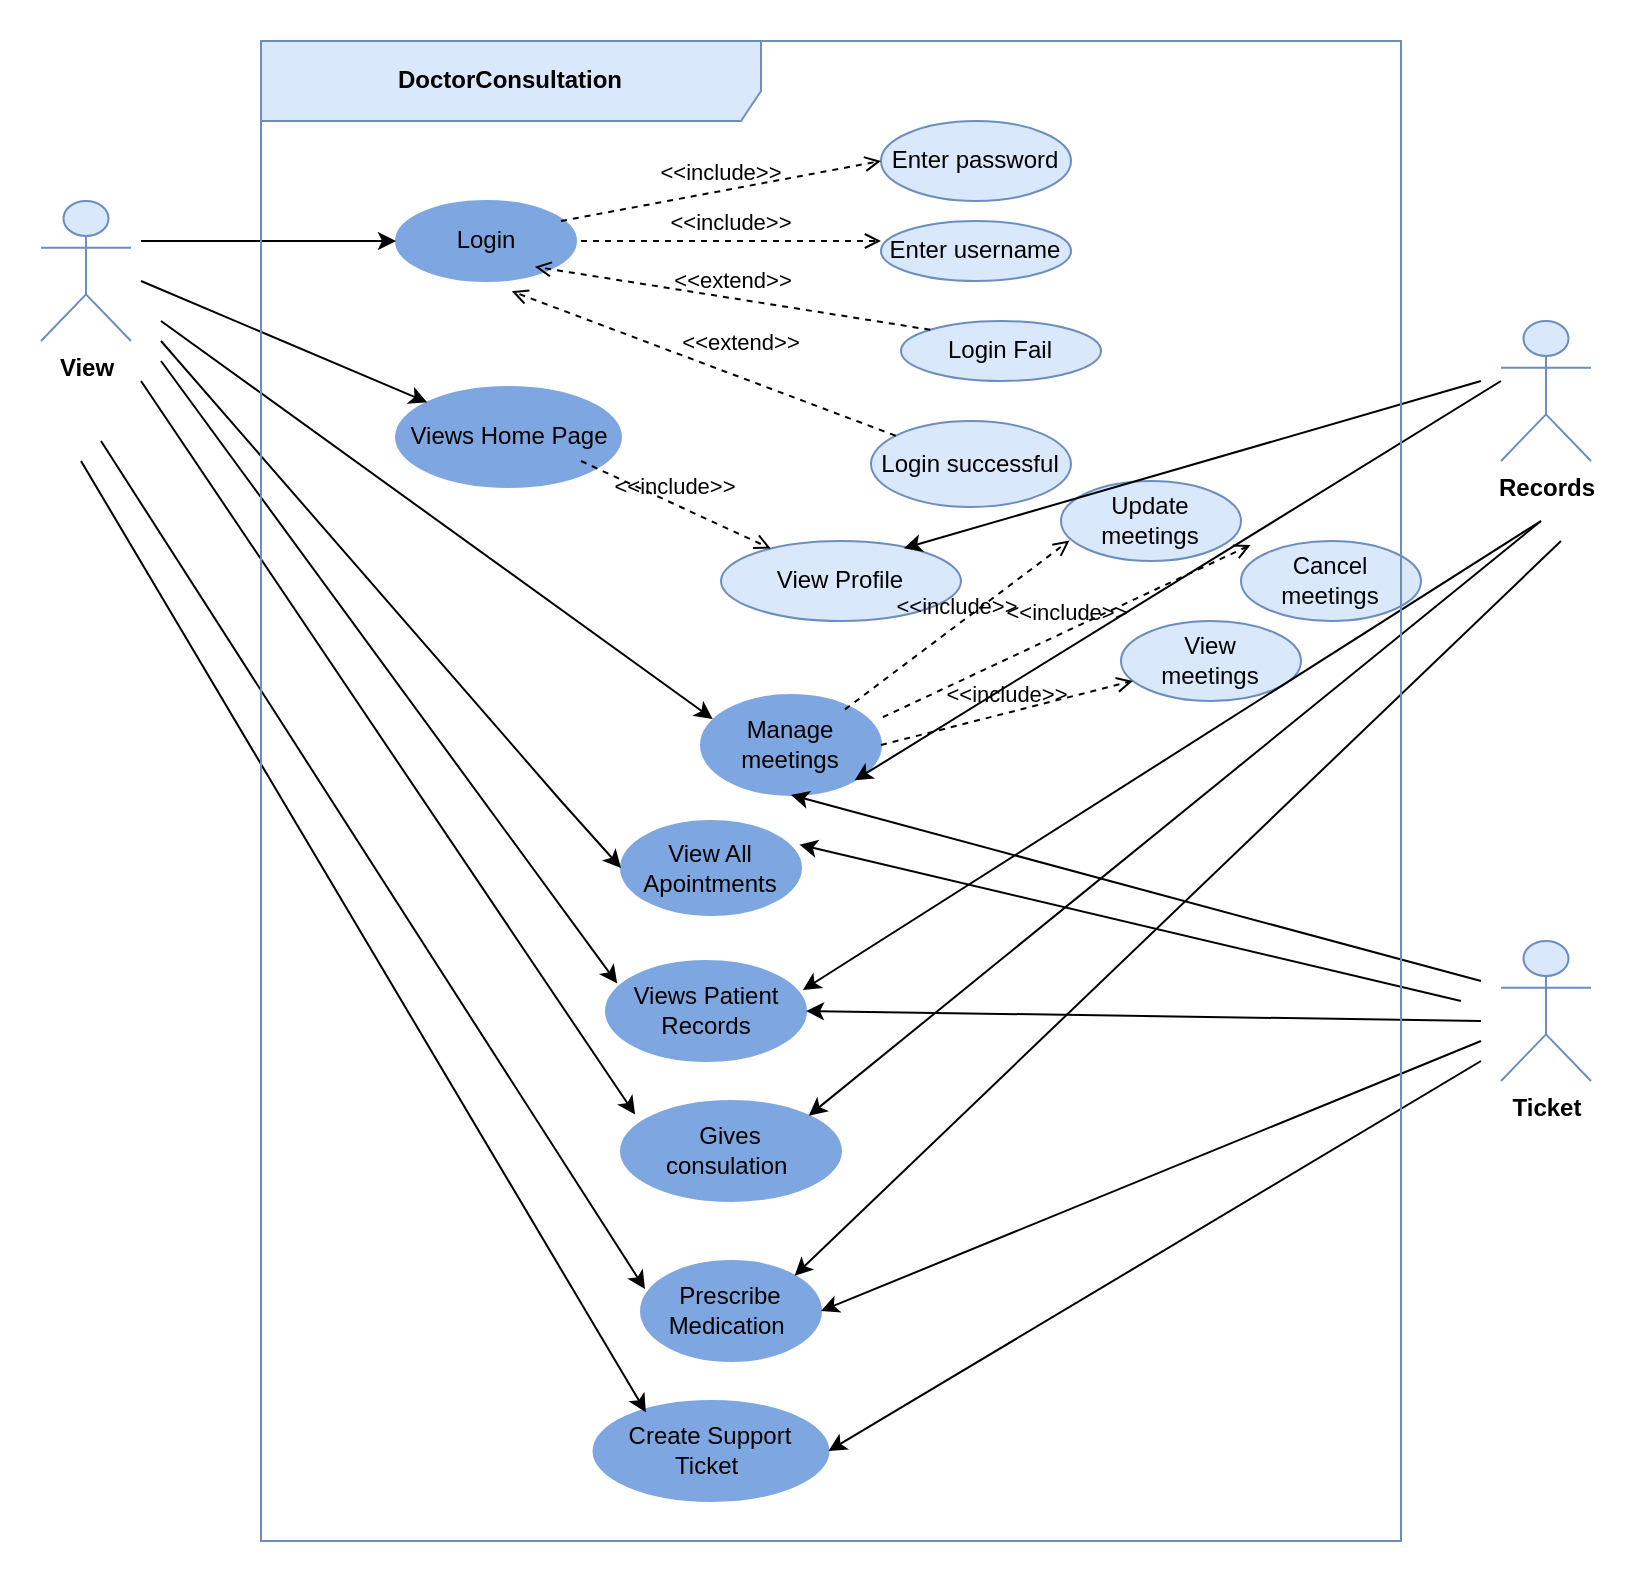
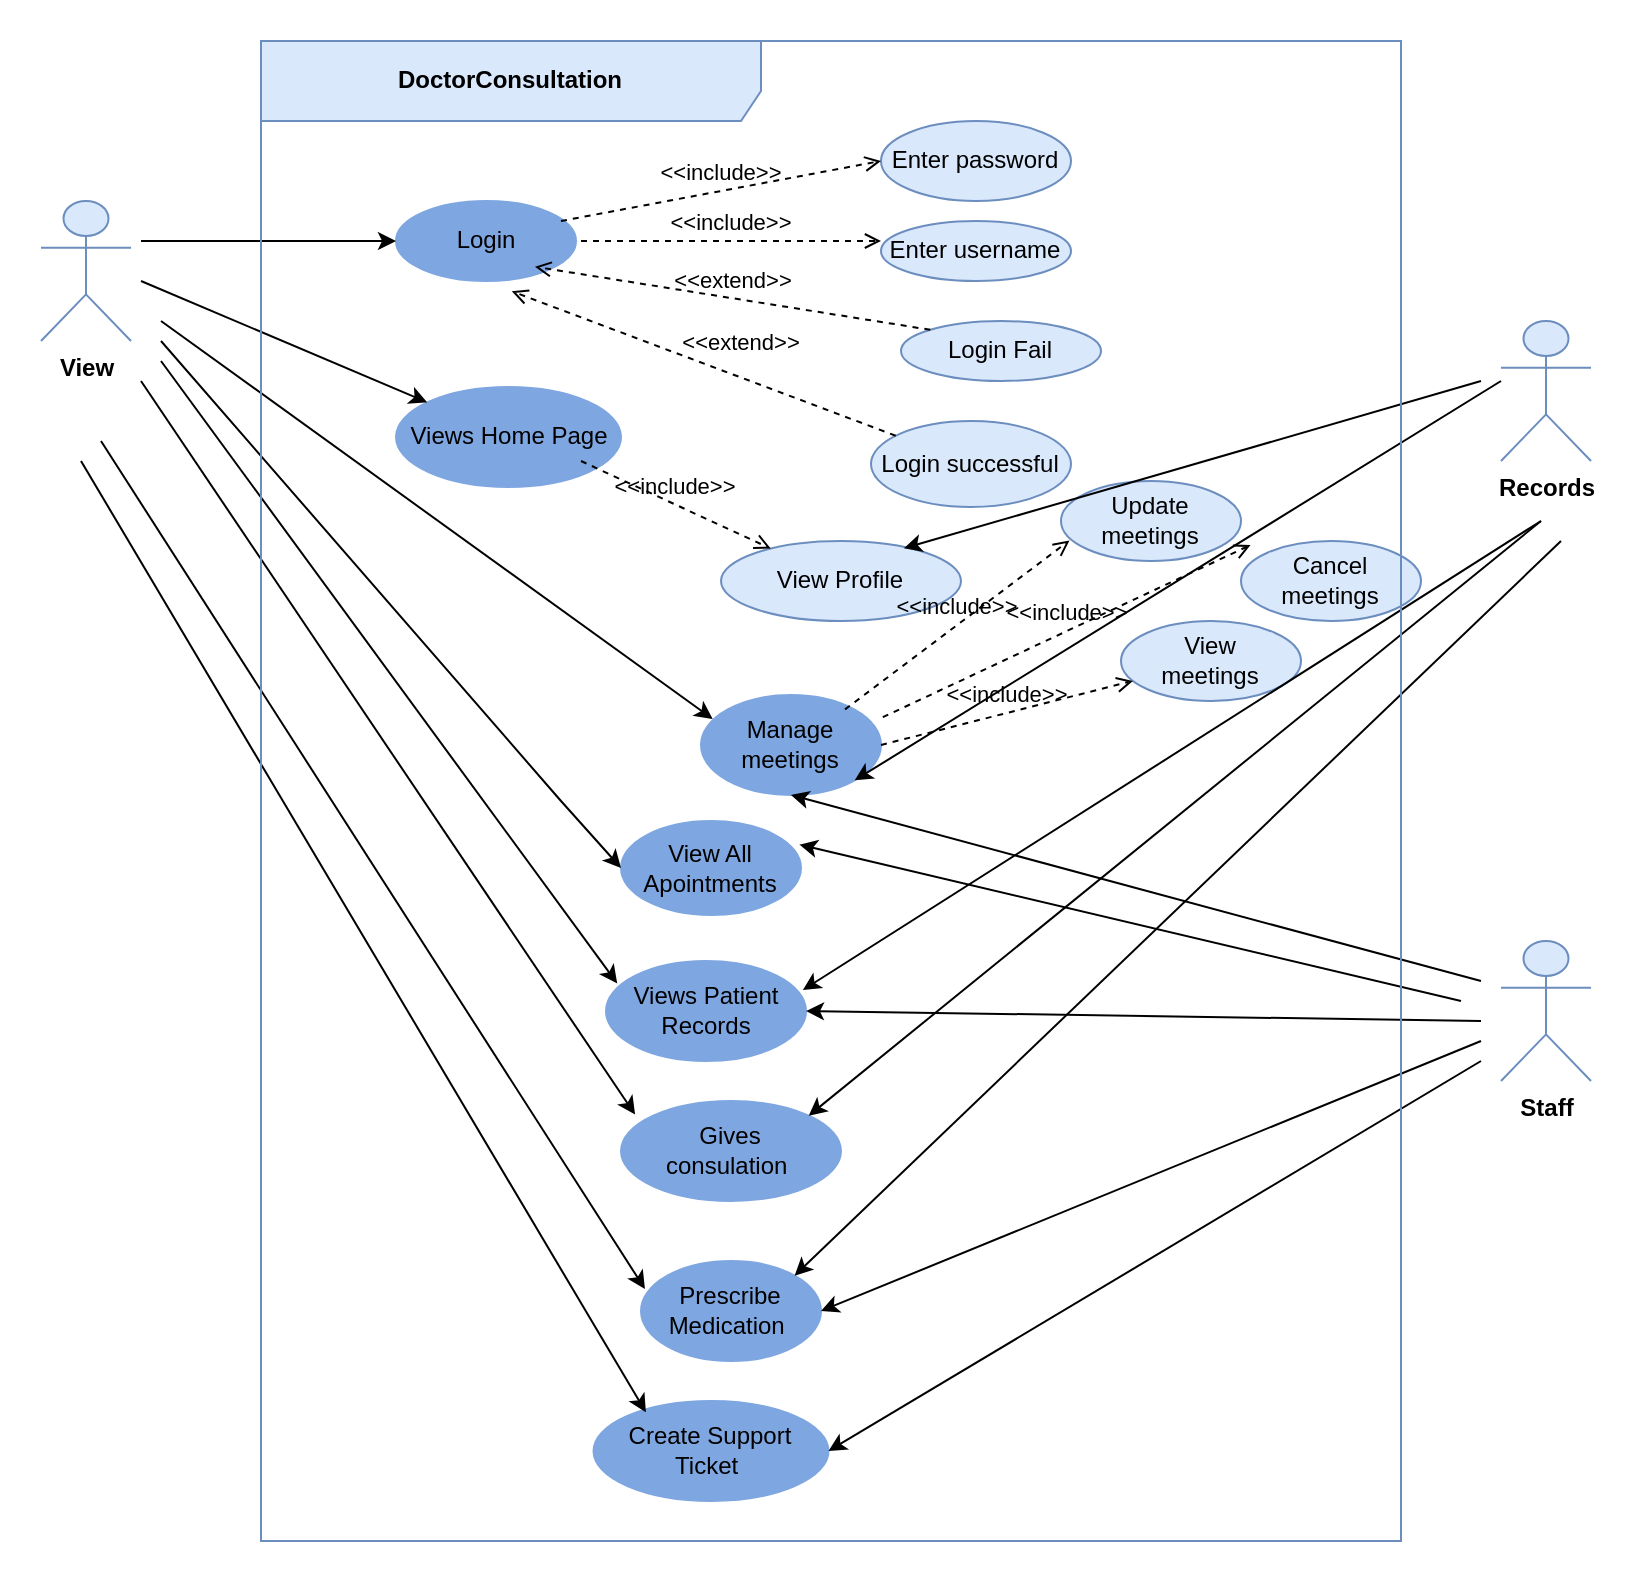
(1548, 1109) -> (1548, 1109)
